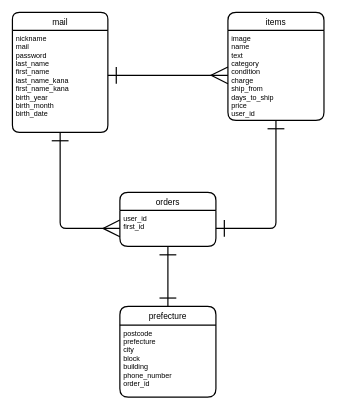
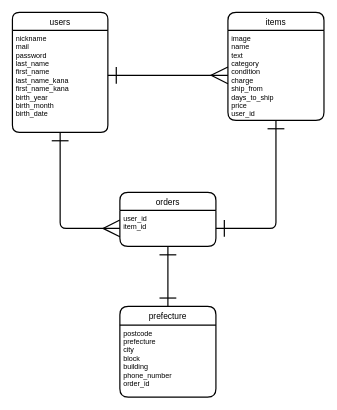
(60, 22) -> (60, 22)
(136, 218) -> (136, 218)
